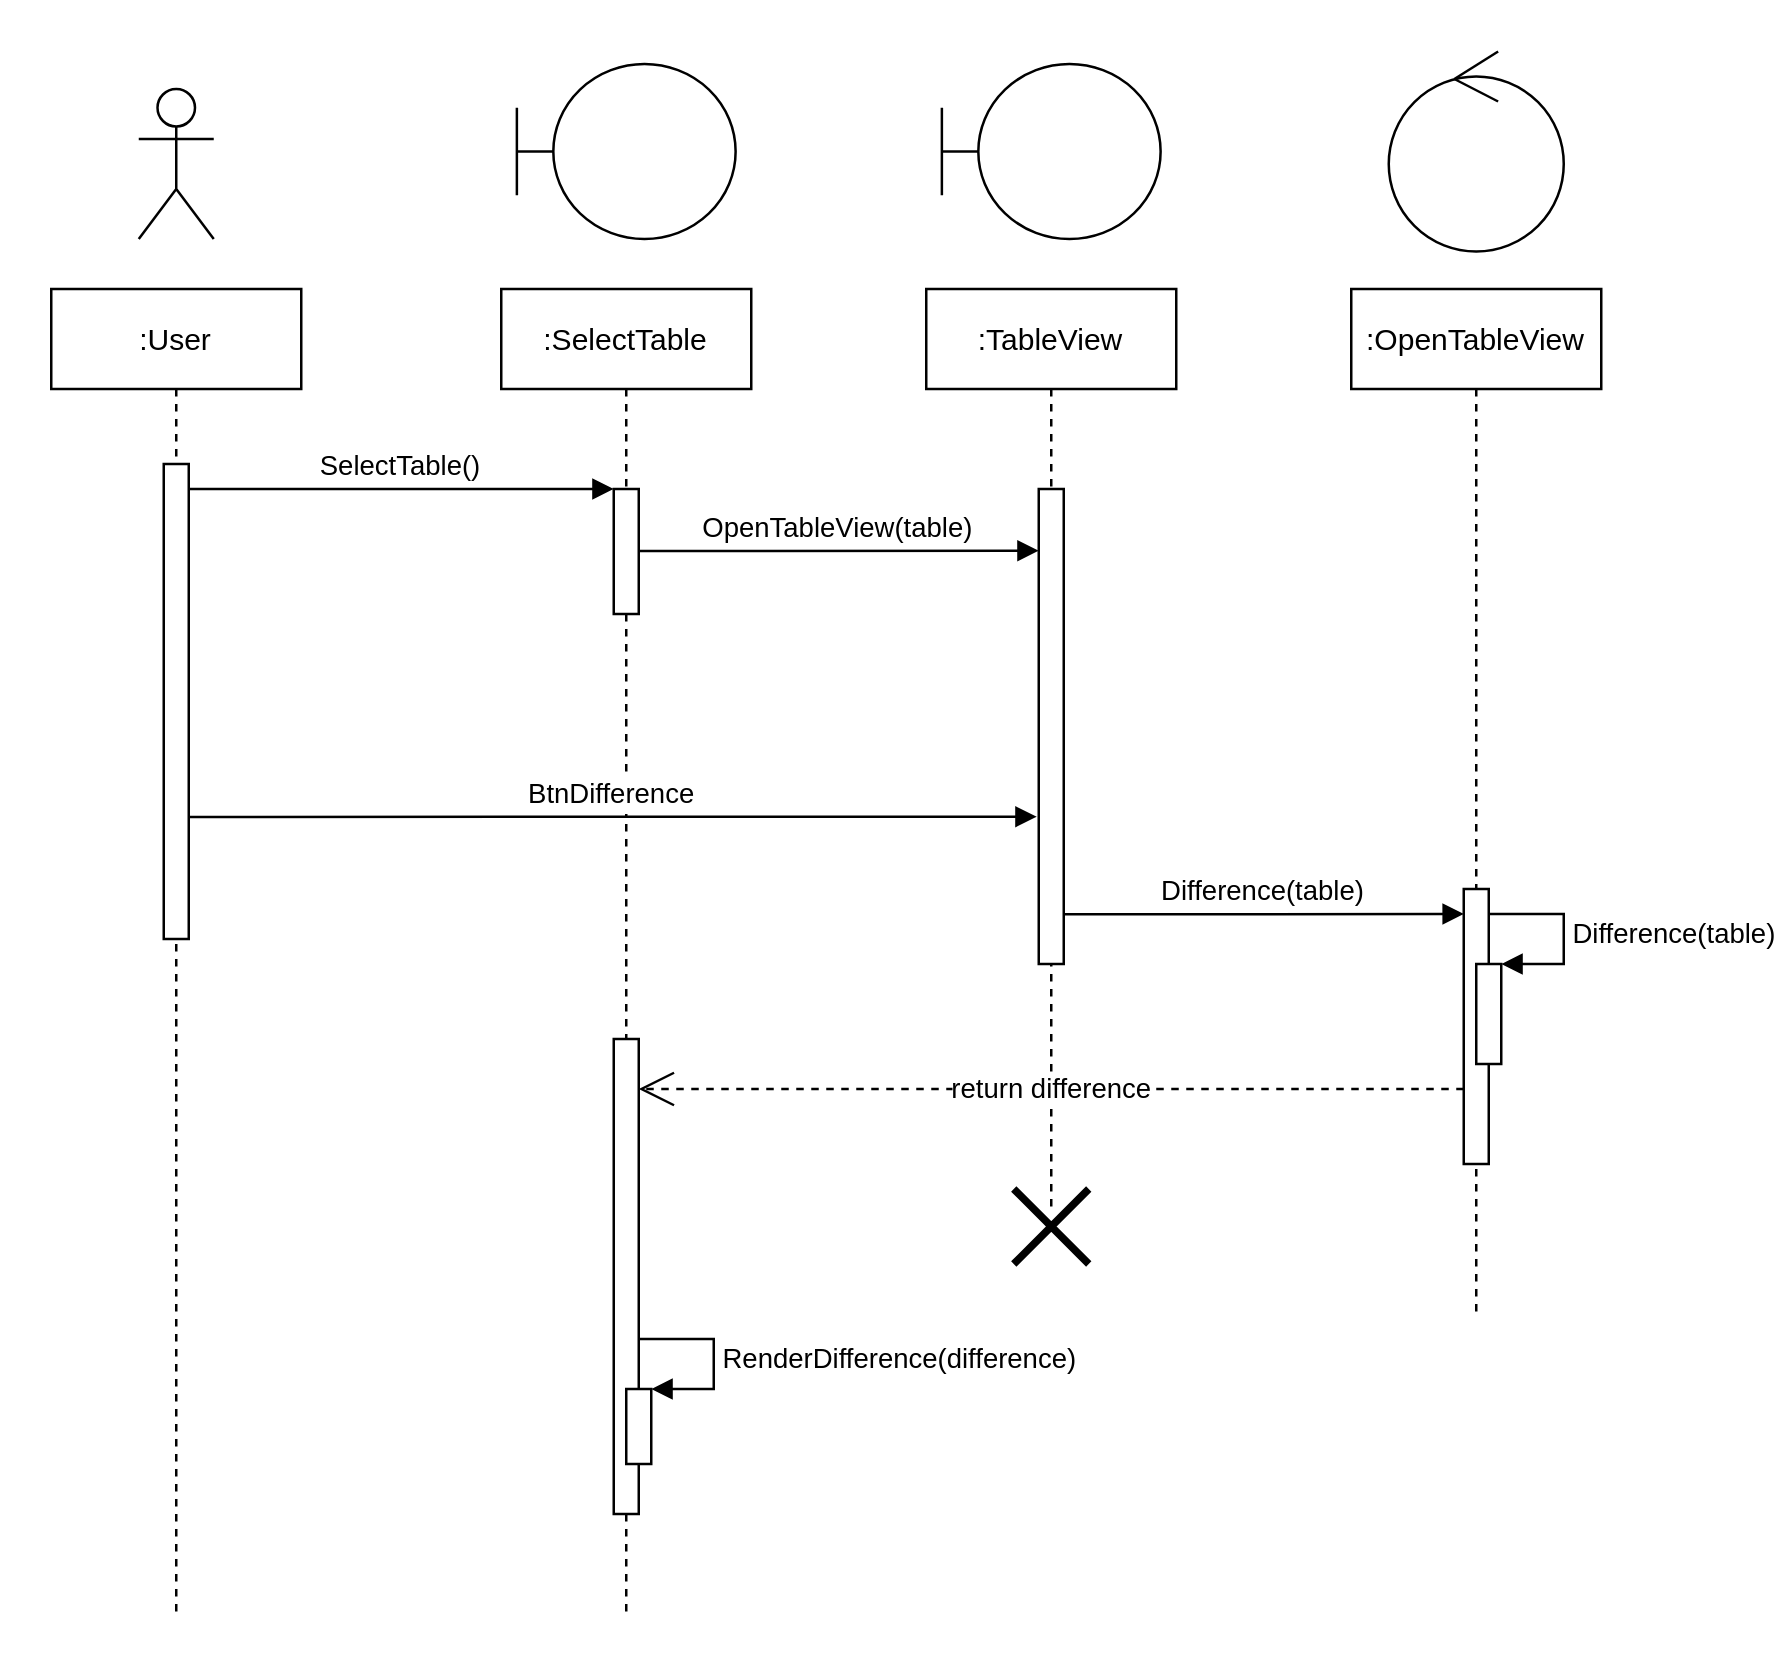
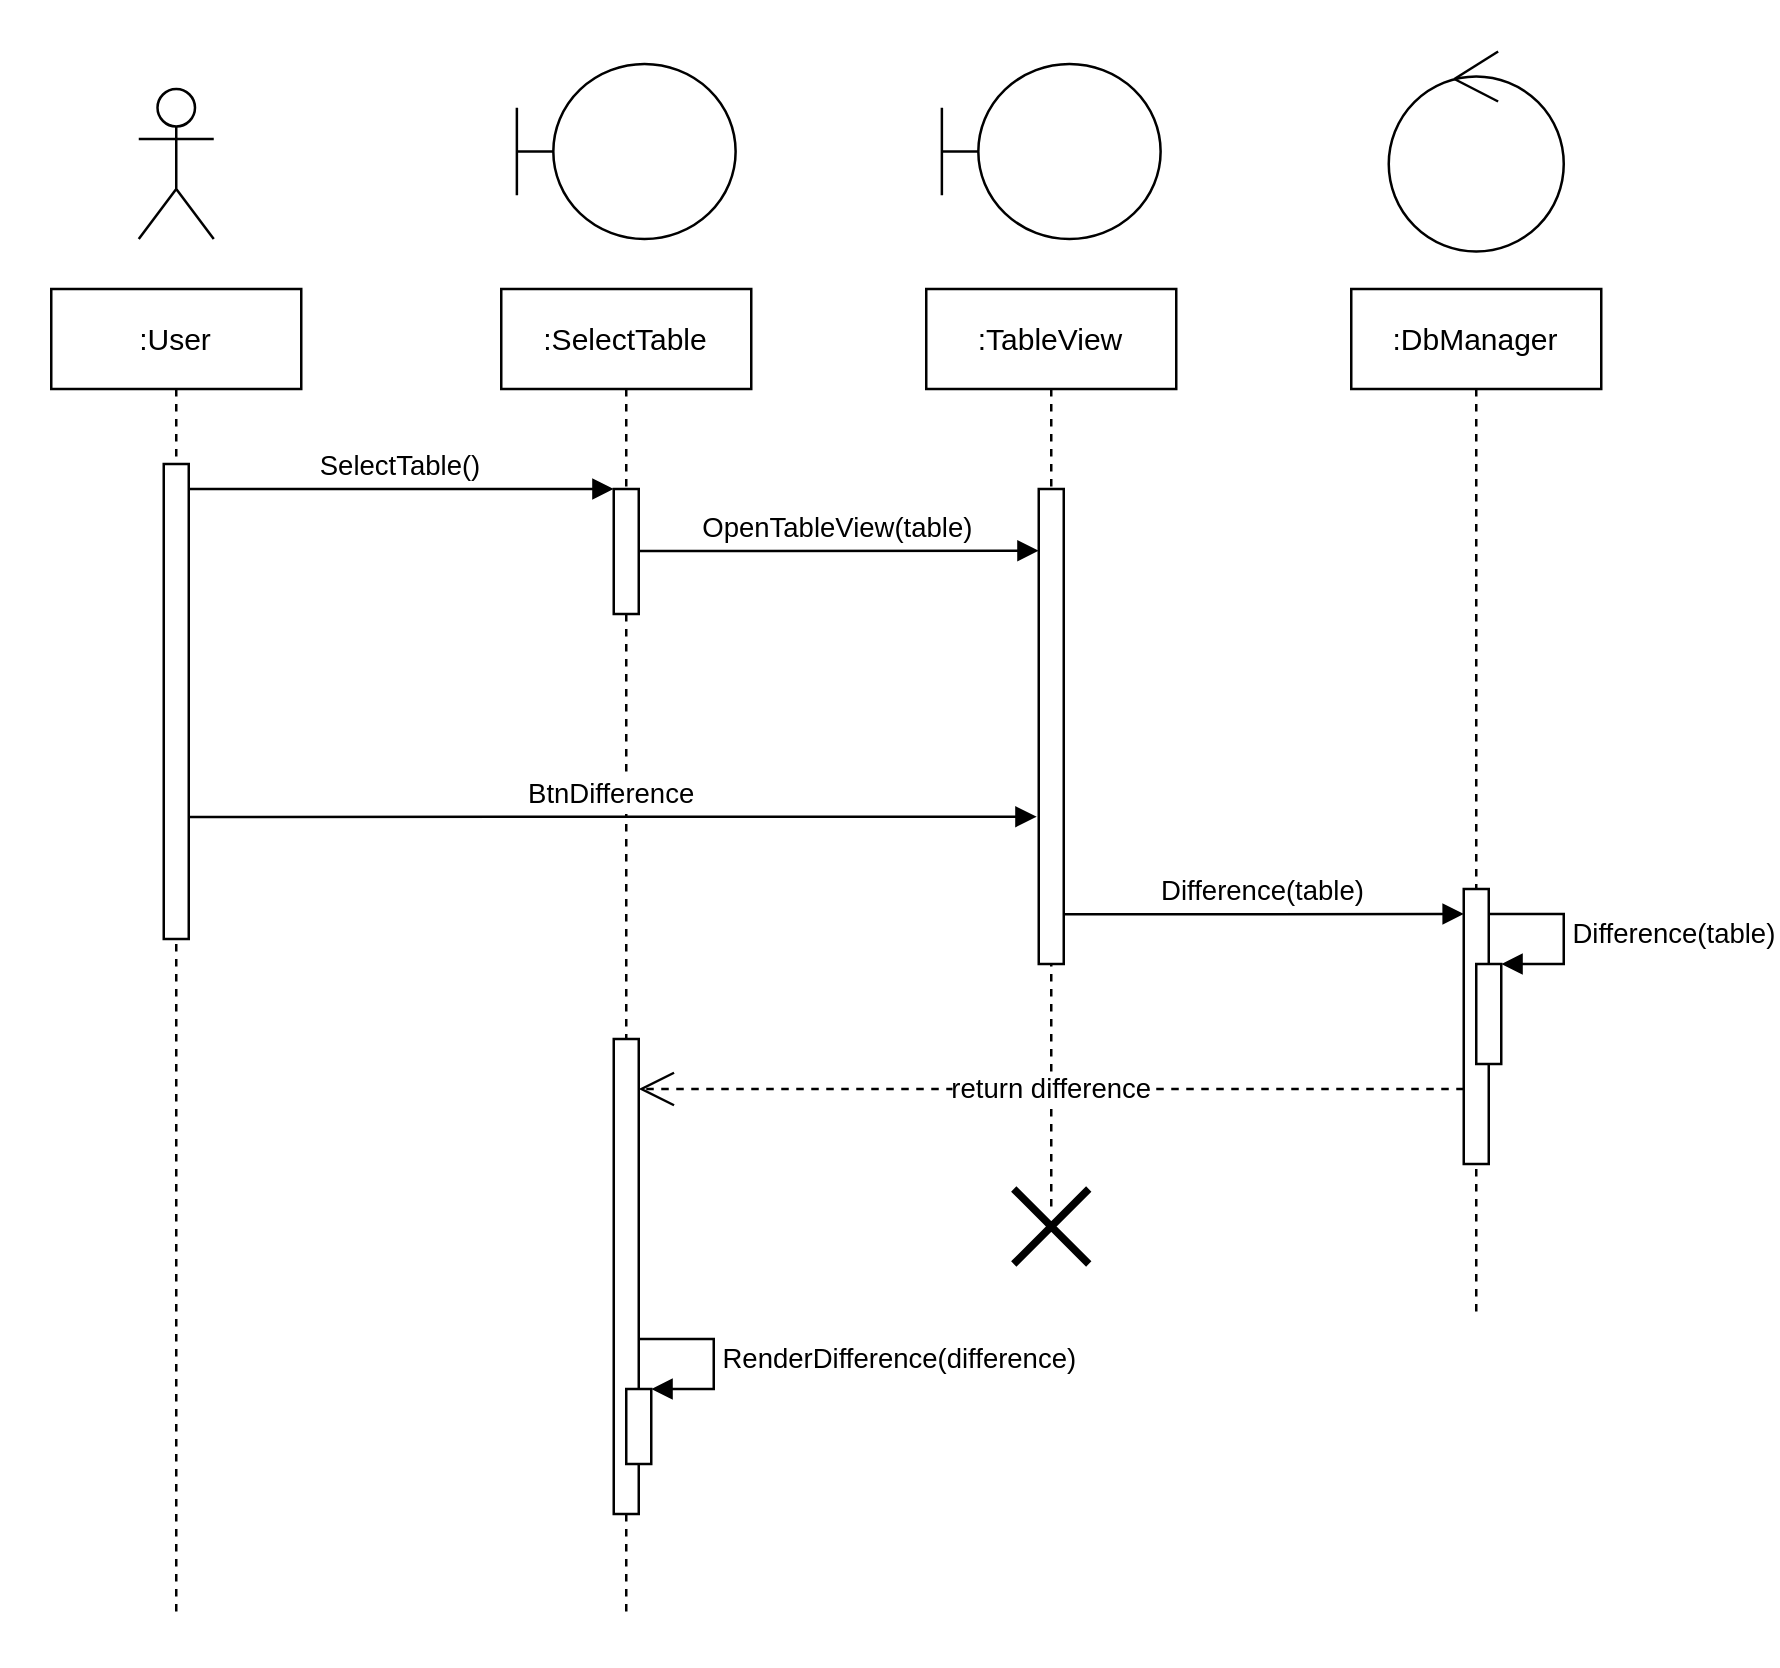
(1475, 340) -> (1475, 340)
